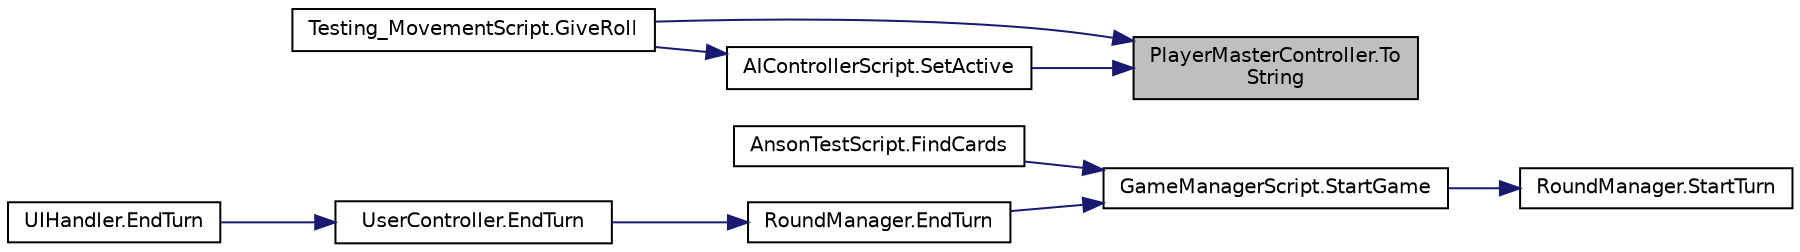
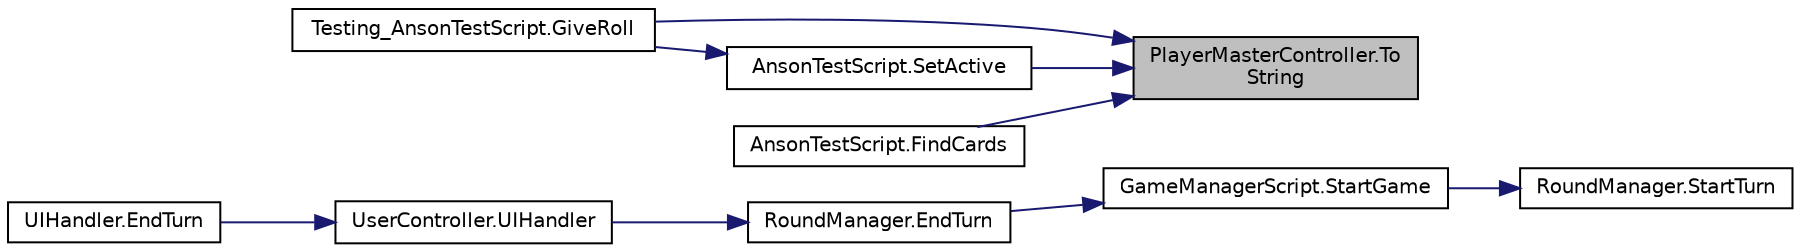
(474, 30) -> (474, 30)
(879, 68) -> (879, 68)
(1054, 165) -> (1045, 114)
(474, 222) -> (474, 222)
